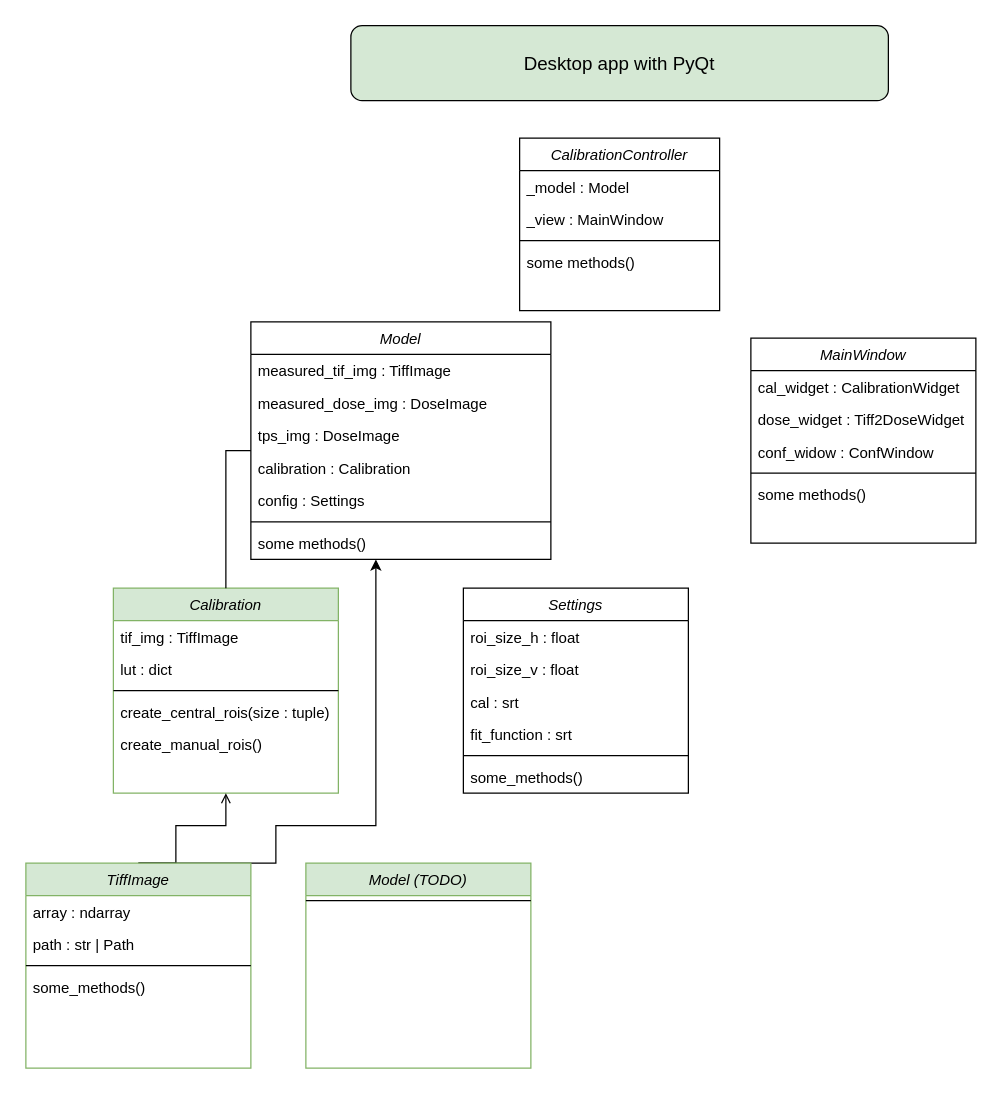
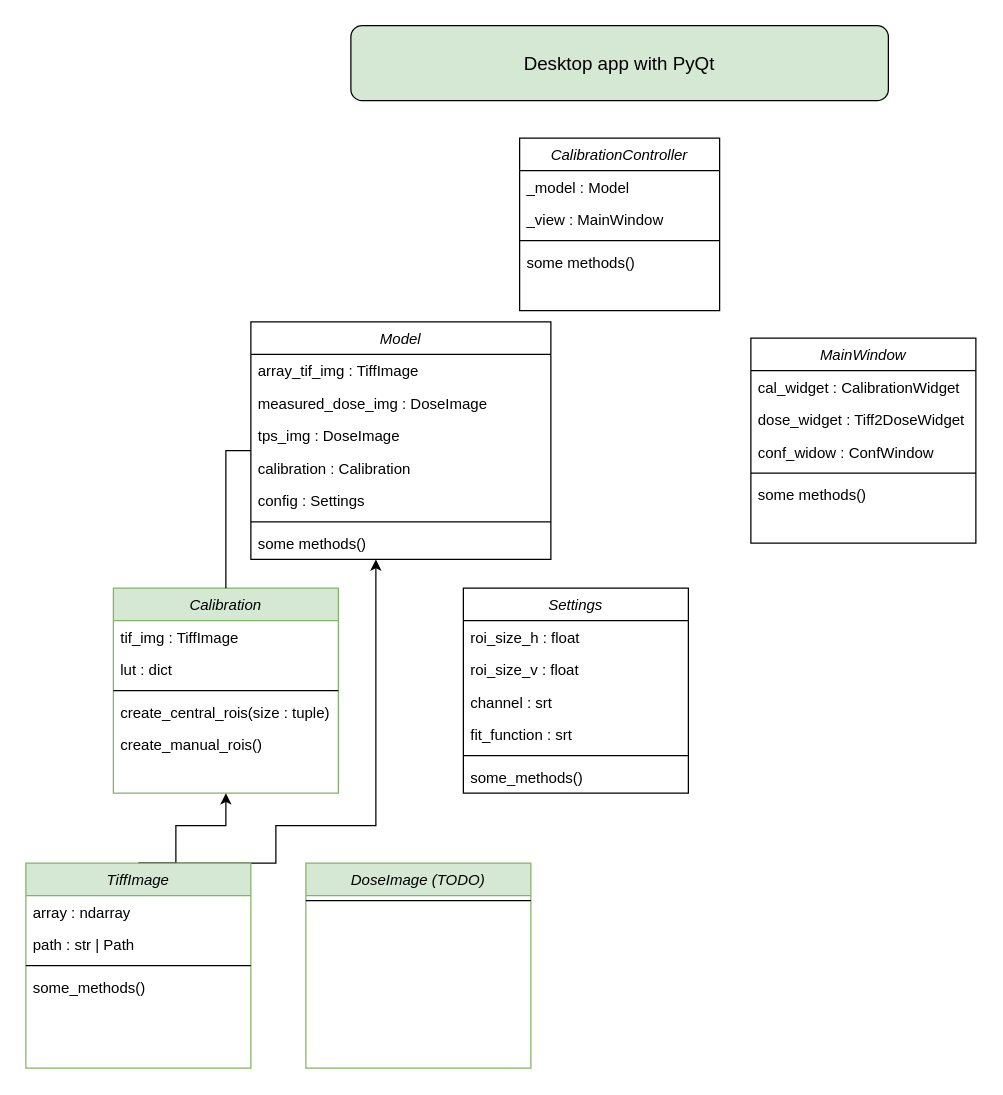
(363, 371) -> (351, 371)
(500, 703) -> (517, 703)
(226, 801) -> (226, 803)
(418, 880) -> (418, 880)
